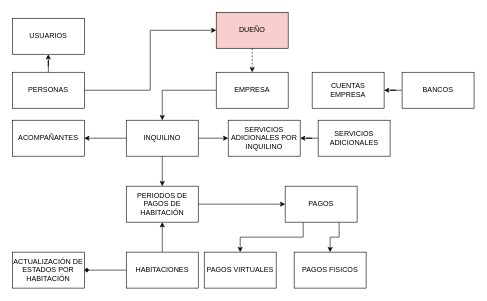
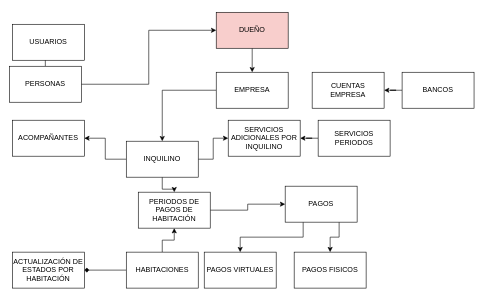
(48, 36) -> (48, 42)
(252, 57) -> (252, 57)
(48, 90) -> (45, 84)
(162, 138) -> (162, 159)
(354, 138) -> (354, 138)
(162, 204) -> (174, 210)
